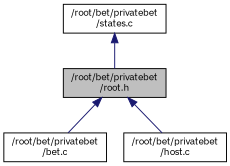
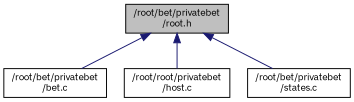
(115, 56) -> (242, 53)
(175, 147) -> (177, 83)
